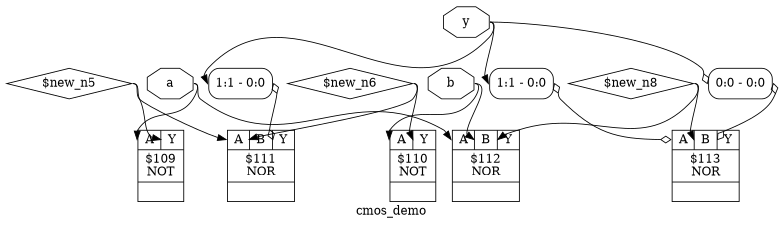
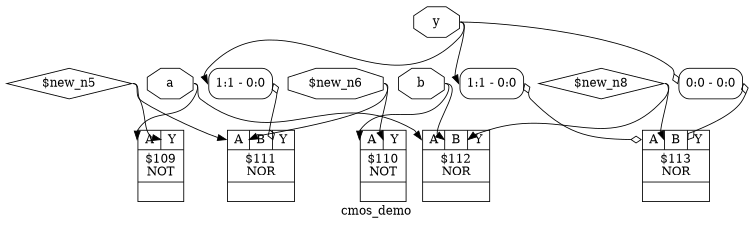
(350, 84) -> (336, 84)
